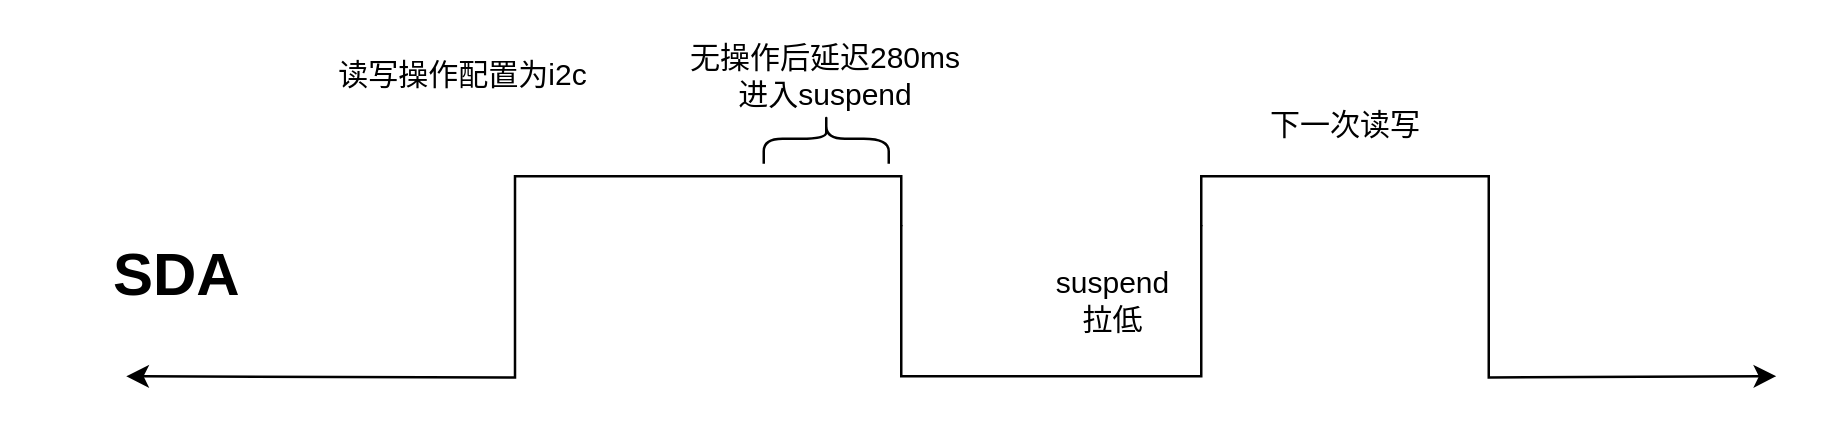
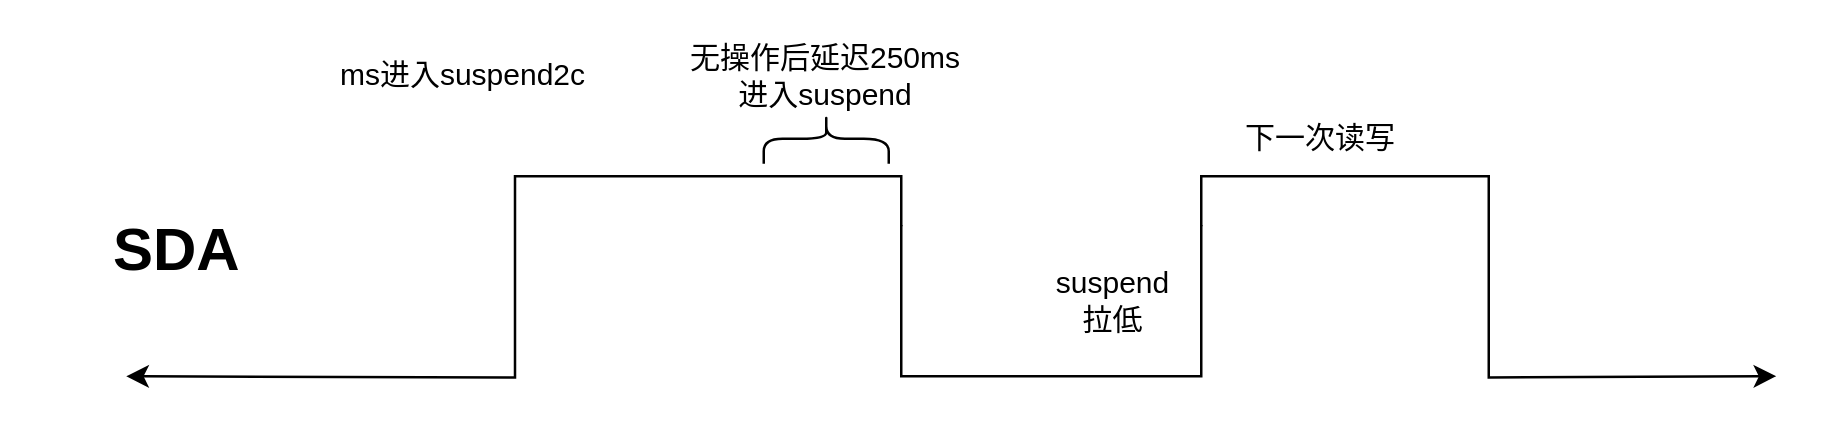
(464, 76) -> (464, 76)
(826, 76) -> (826, 76)
(1346, 126) -> (1321, 139)
(176, 276) -> (176, 251)
